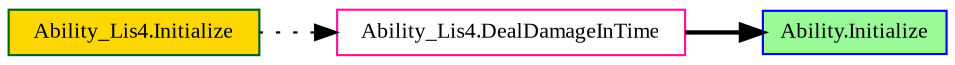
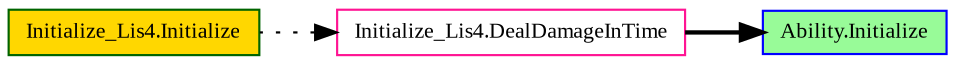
(134, 32) -> (134, 32)
(511, 32) -> (511, 32)
